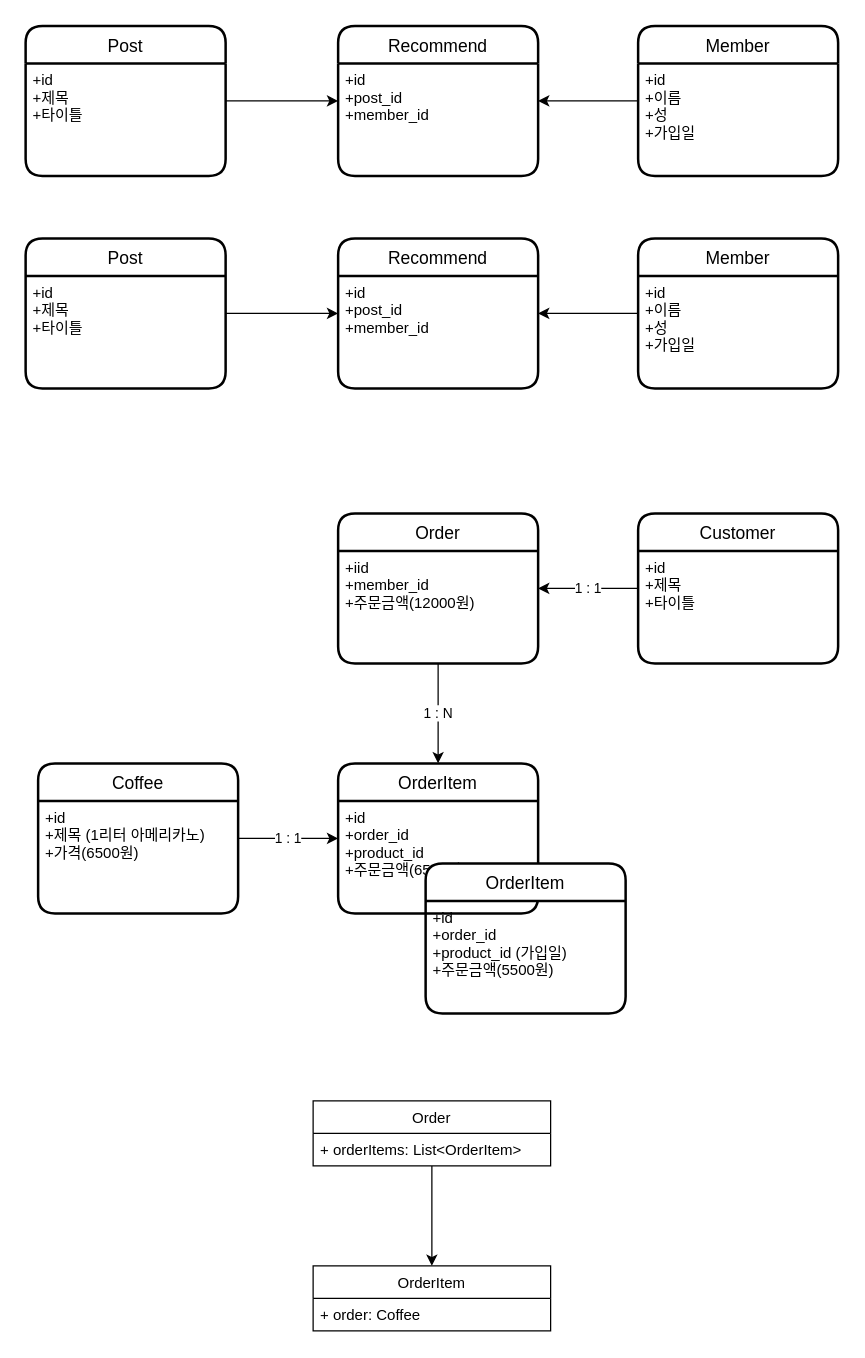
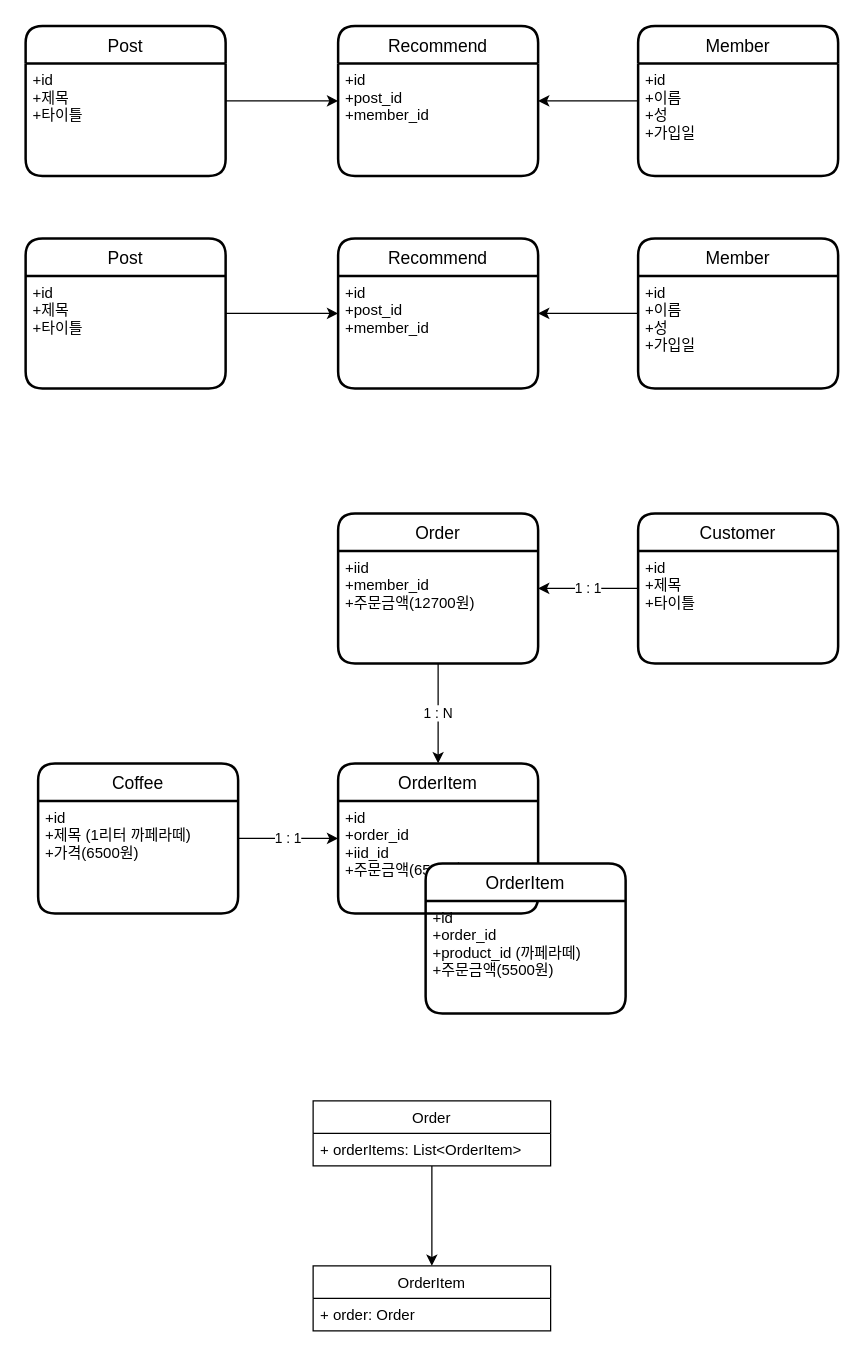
(358, 568) -> (358, 568)
(56, 818) -> (56, 818)
(356, 818) -> (356, 818)
(443, 918) -> (443, 918)
(377, 1315) -> (373, 1315)
